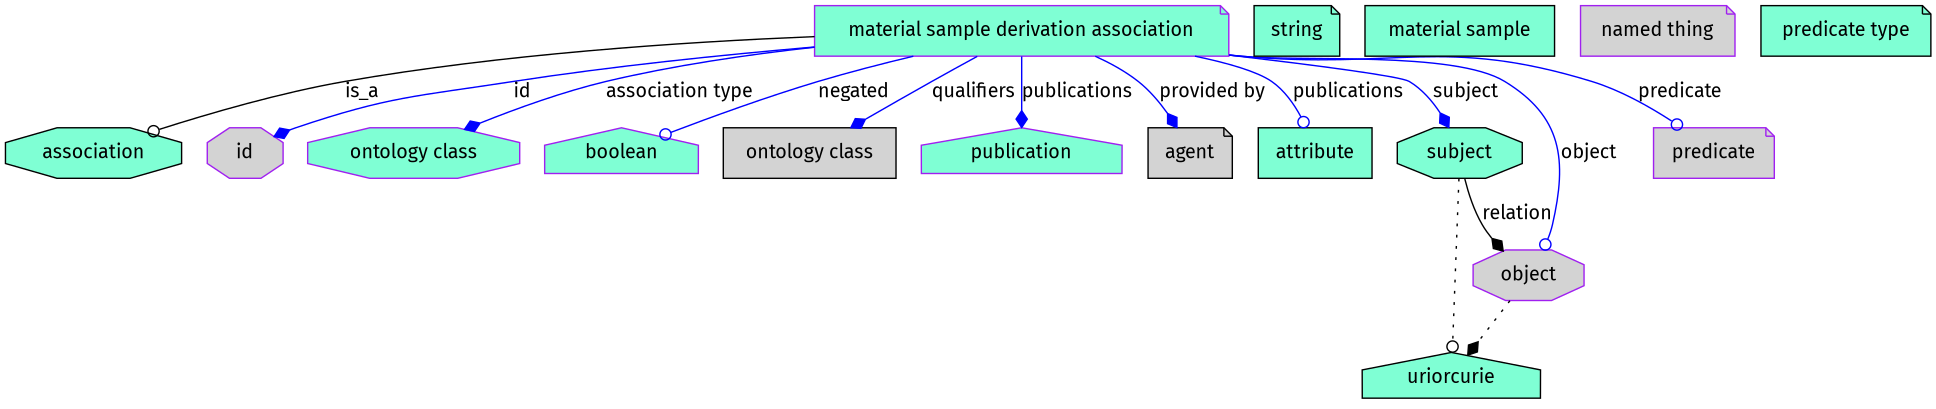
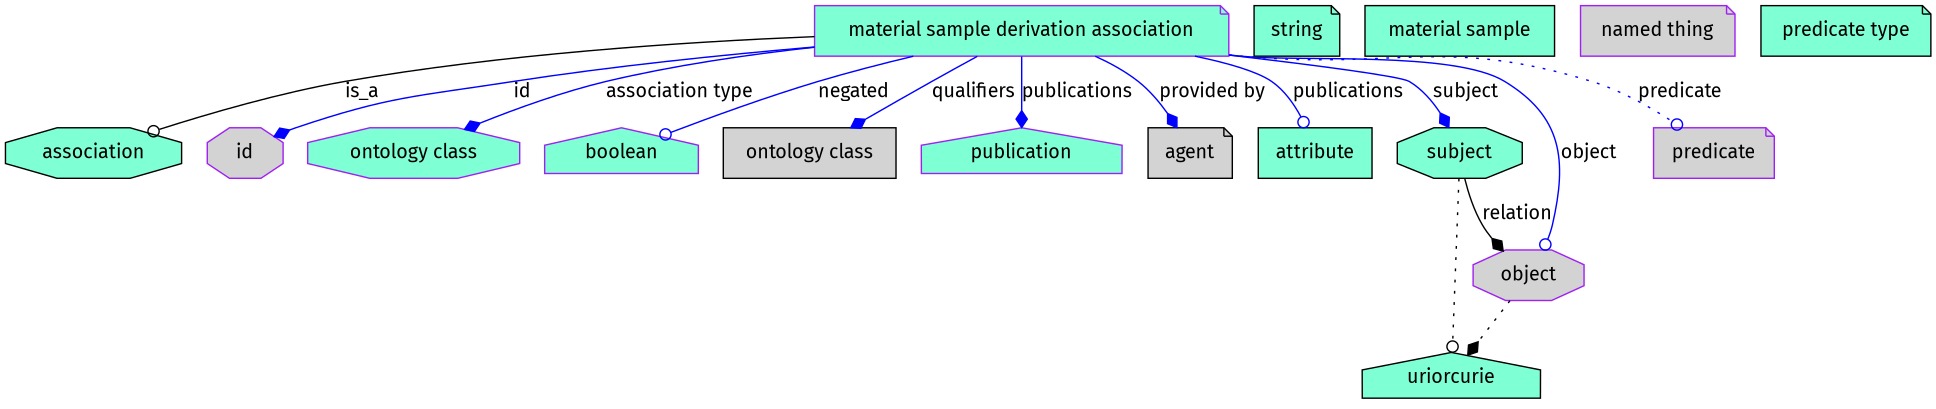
(1456, 57) -> (1456, 57)
